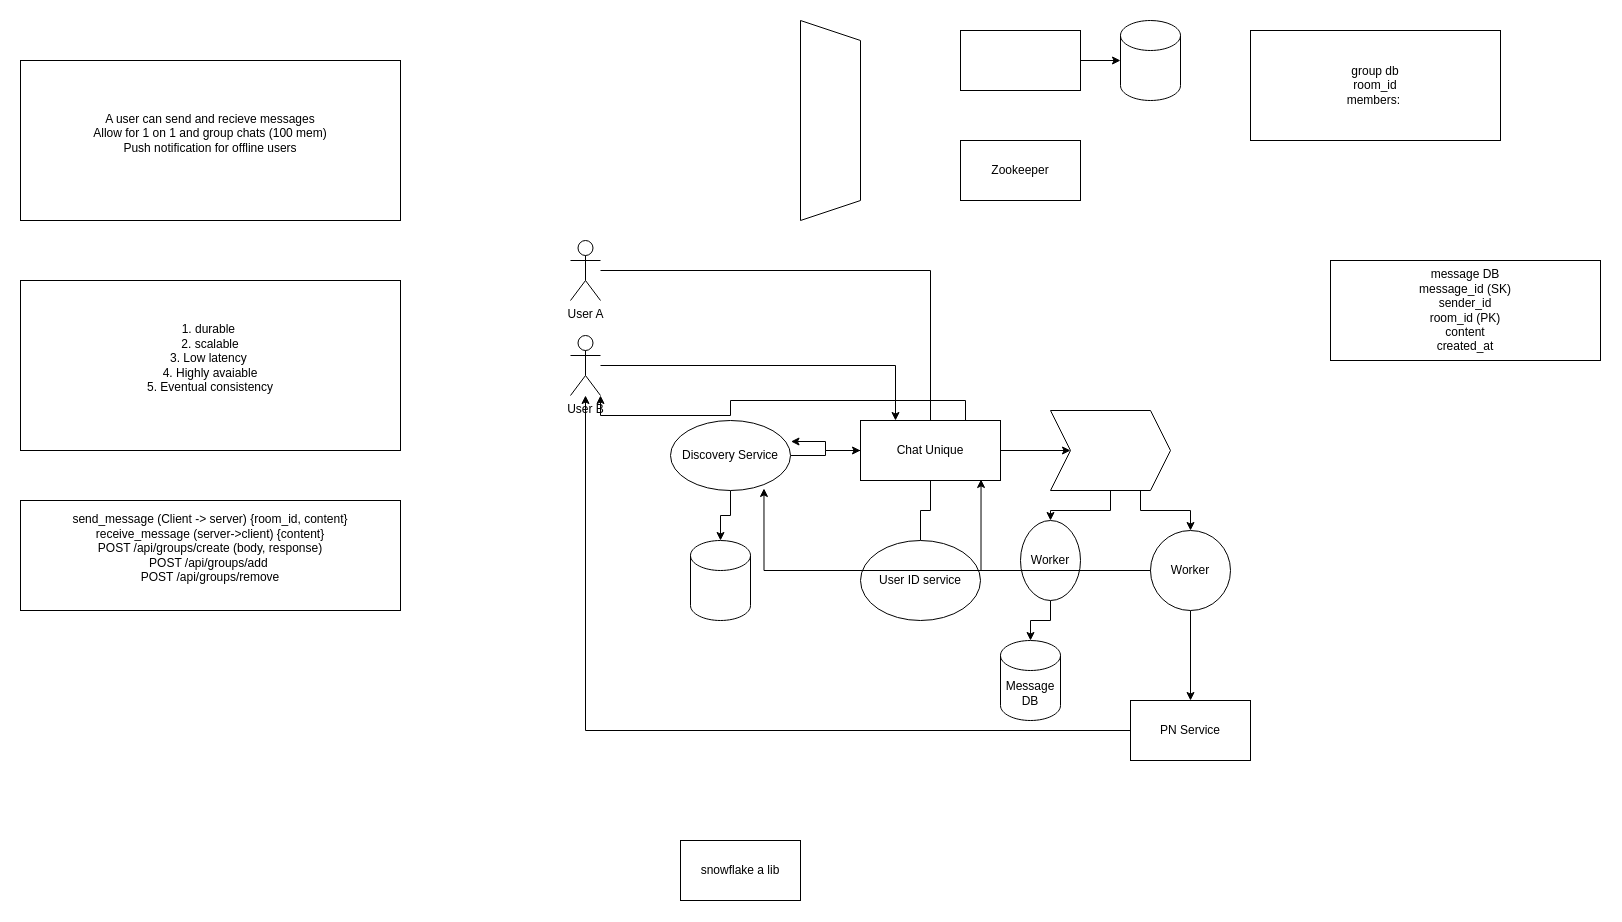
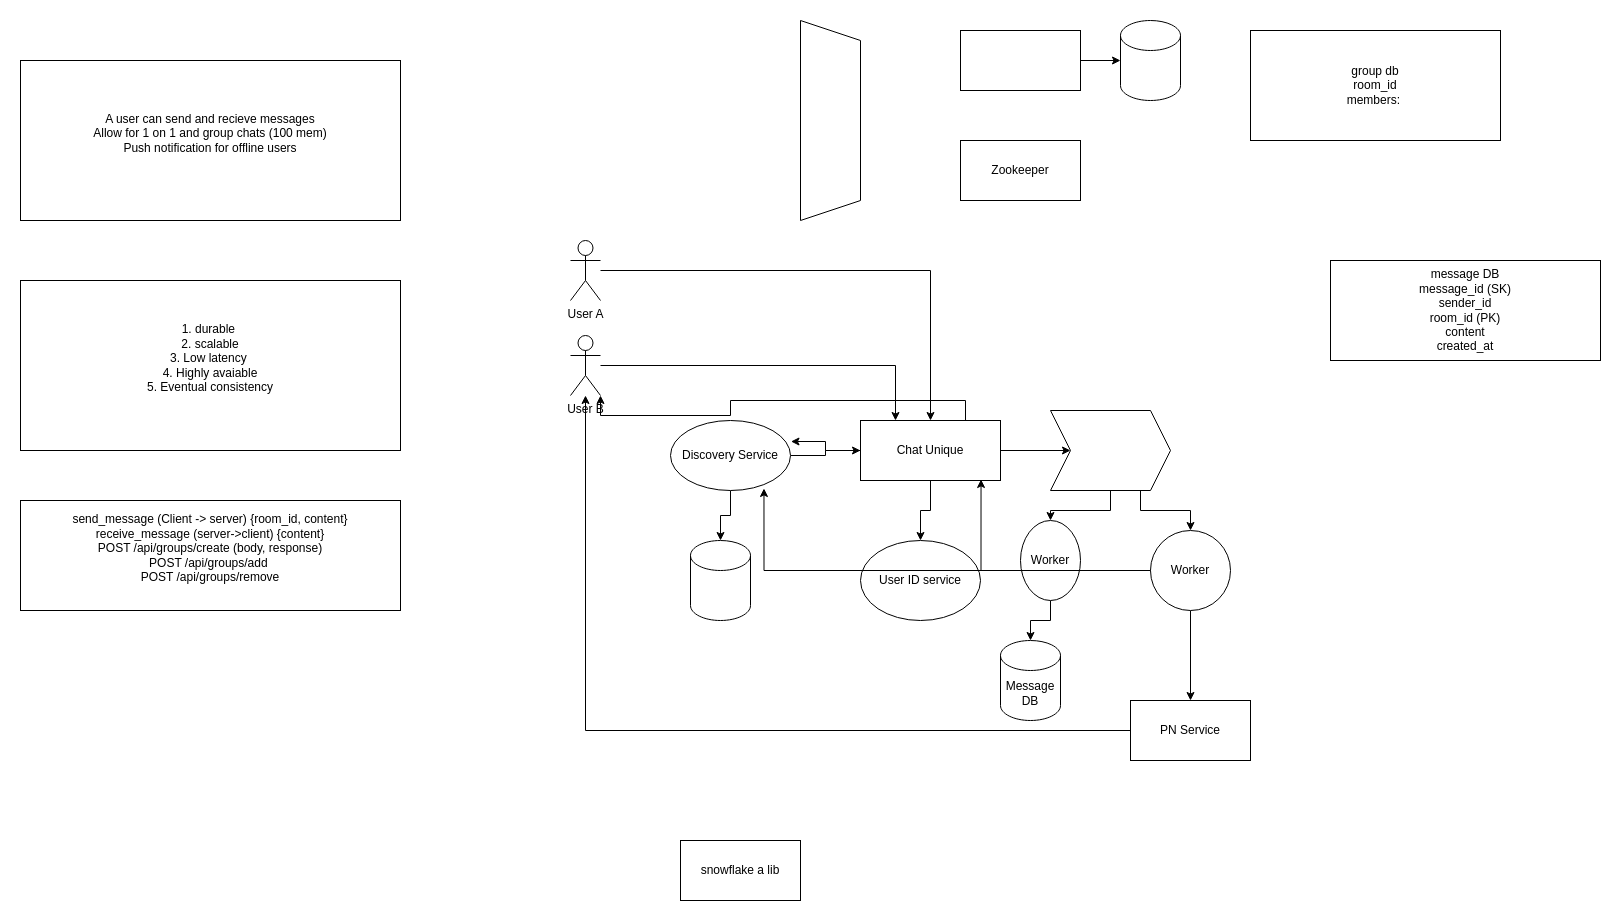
(931, 415) -> (931, 412)
(921, 535) -> (921, 532)
